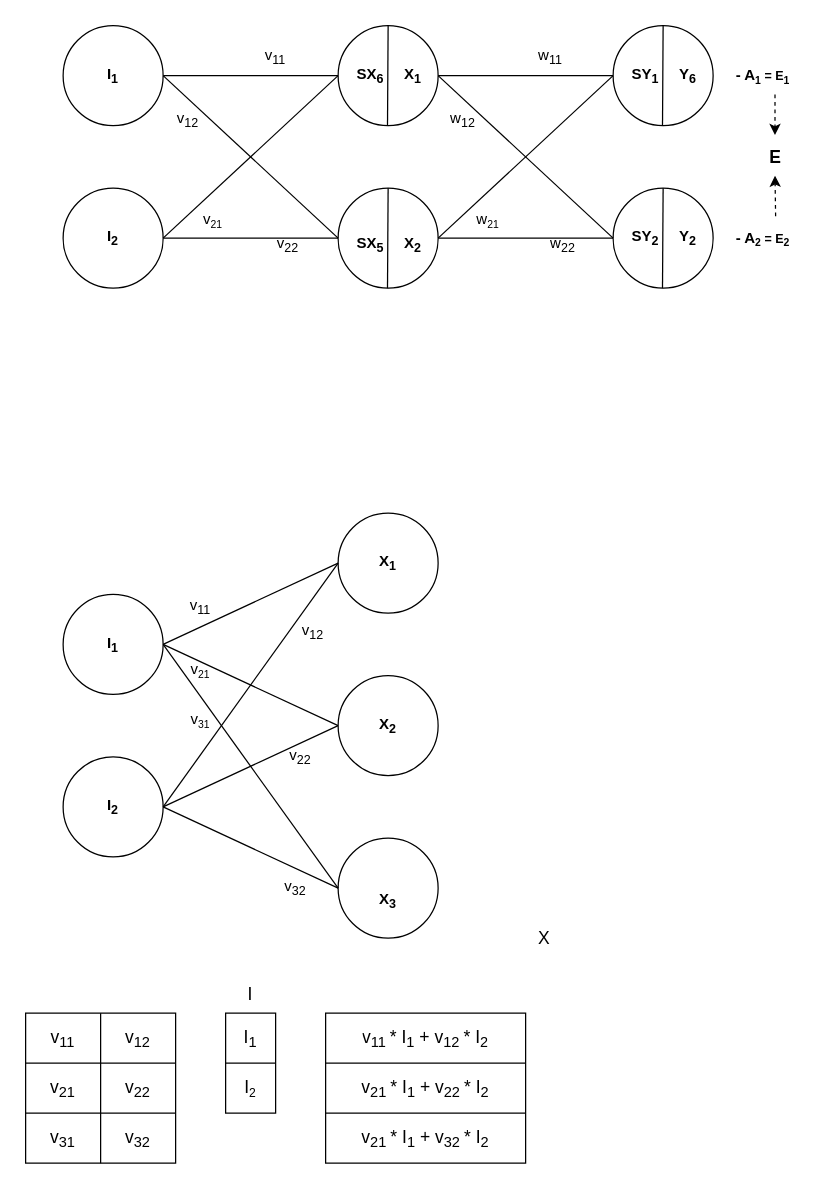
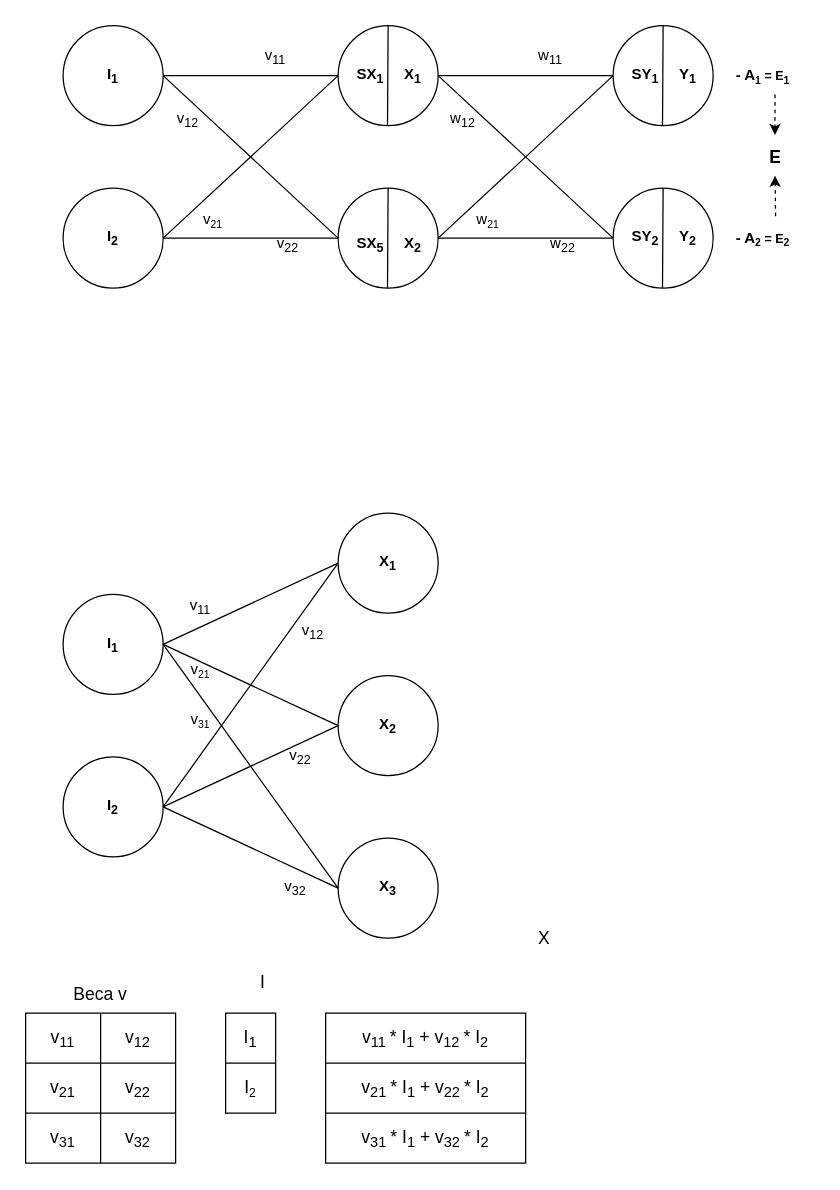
(371, 76) -> (371, 76)
(688, 76) -> (688, 76)
(388, 901) -> (388, 888)
none -> (101, 994)
(251, 994) -> (263, 982)
(426, 1138) -> (426, 1138)
